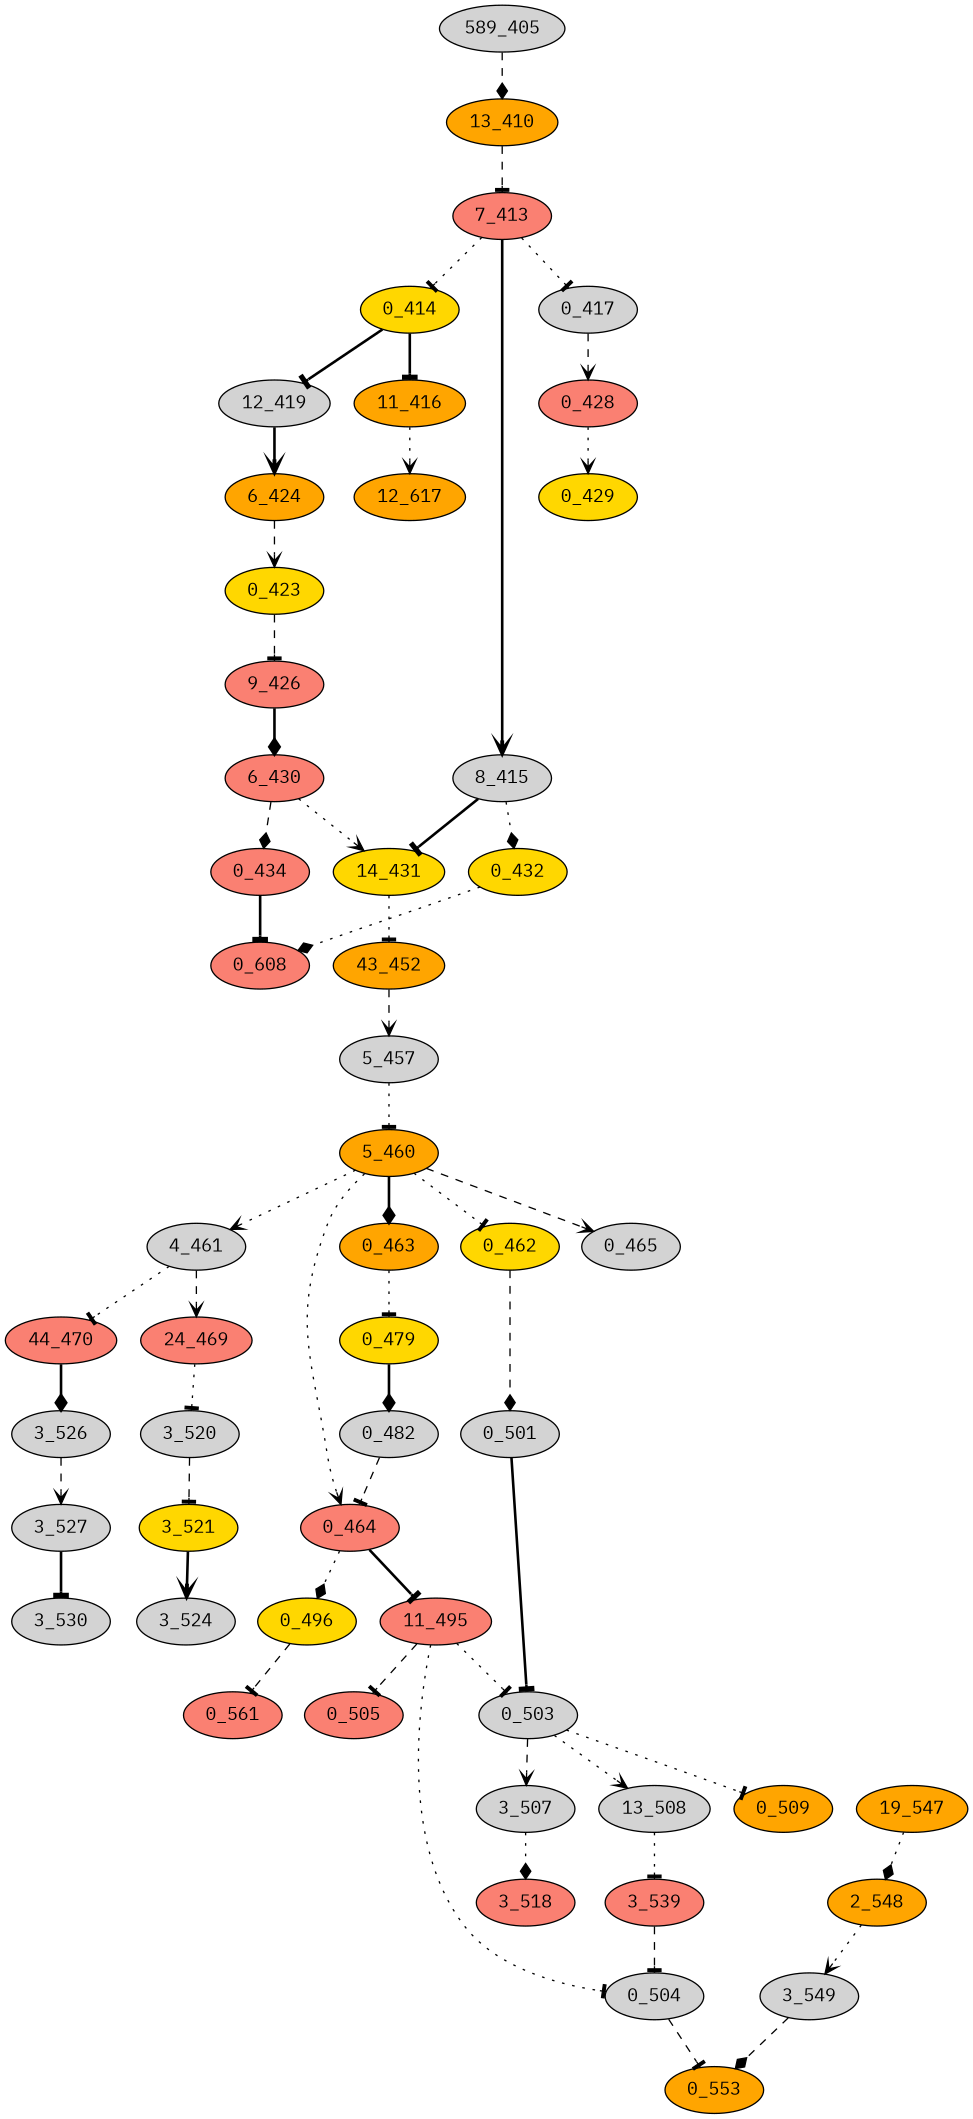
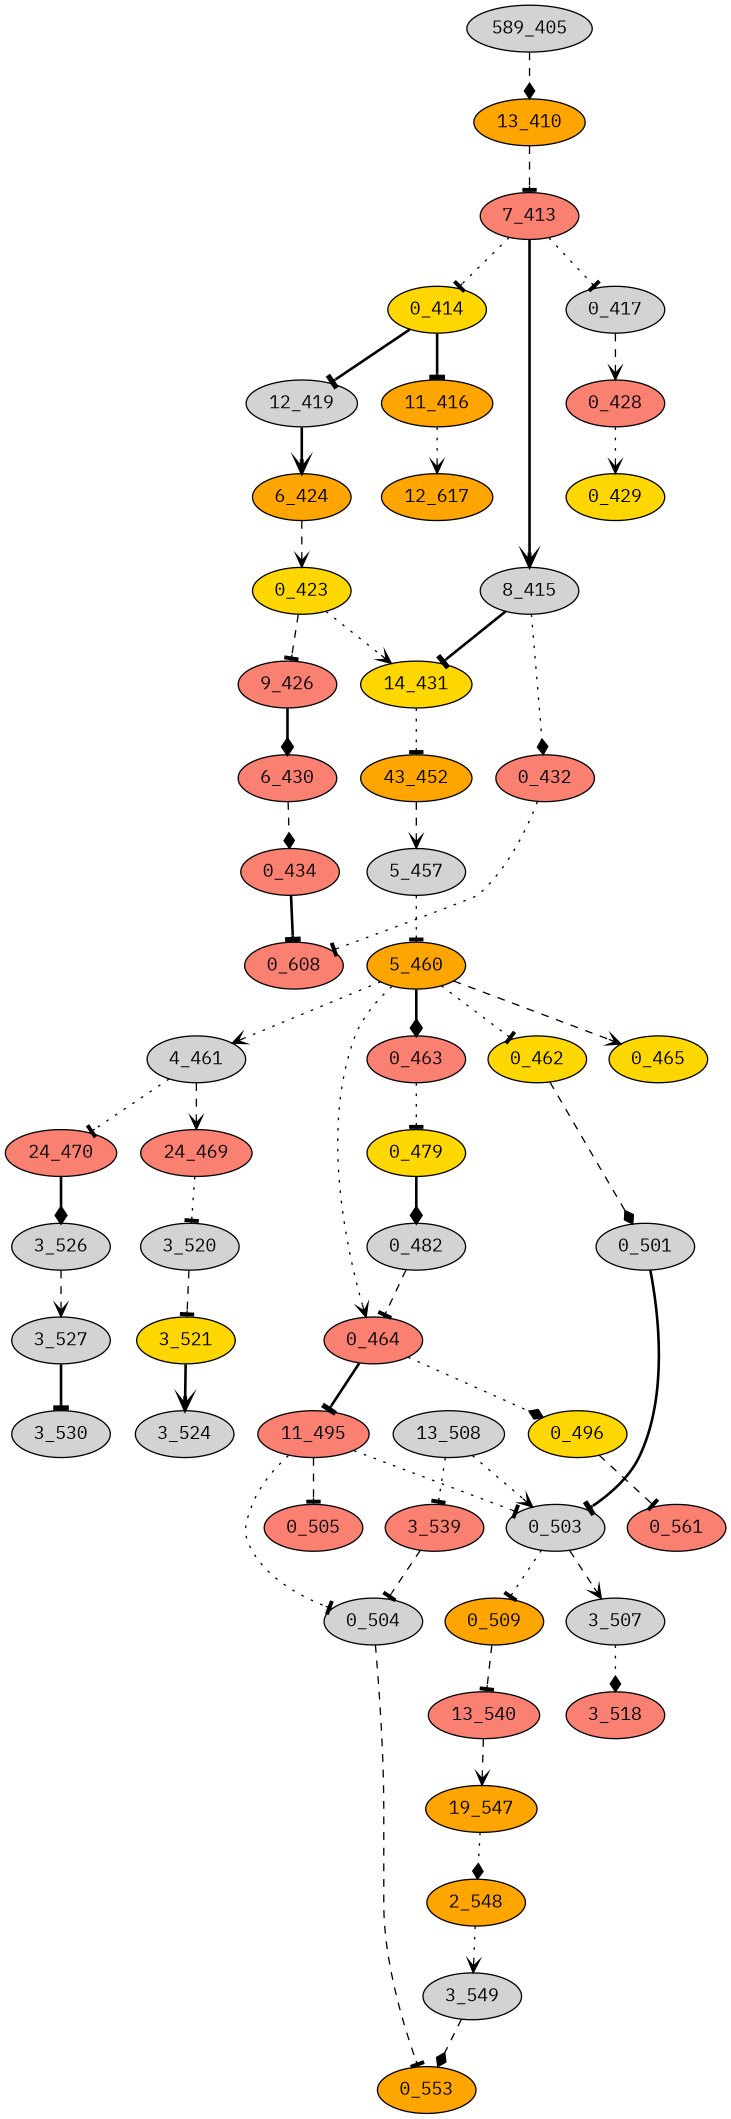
(326, 821) -> (353, 633)
(518, 872) -> (545, 778)
(401, 915) -> (460, 902)
(389, 1247) -> (416, 1059)
(631, 1247) -> (658, 1059)
(61, 1340) -> (61, 1153)
none -> (484, 1715)
(586, 1758) -> (498, 1477)
